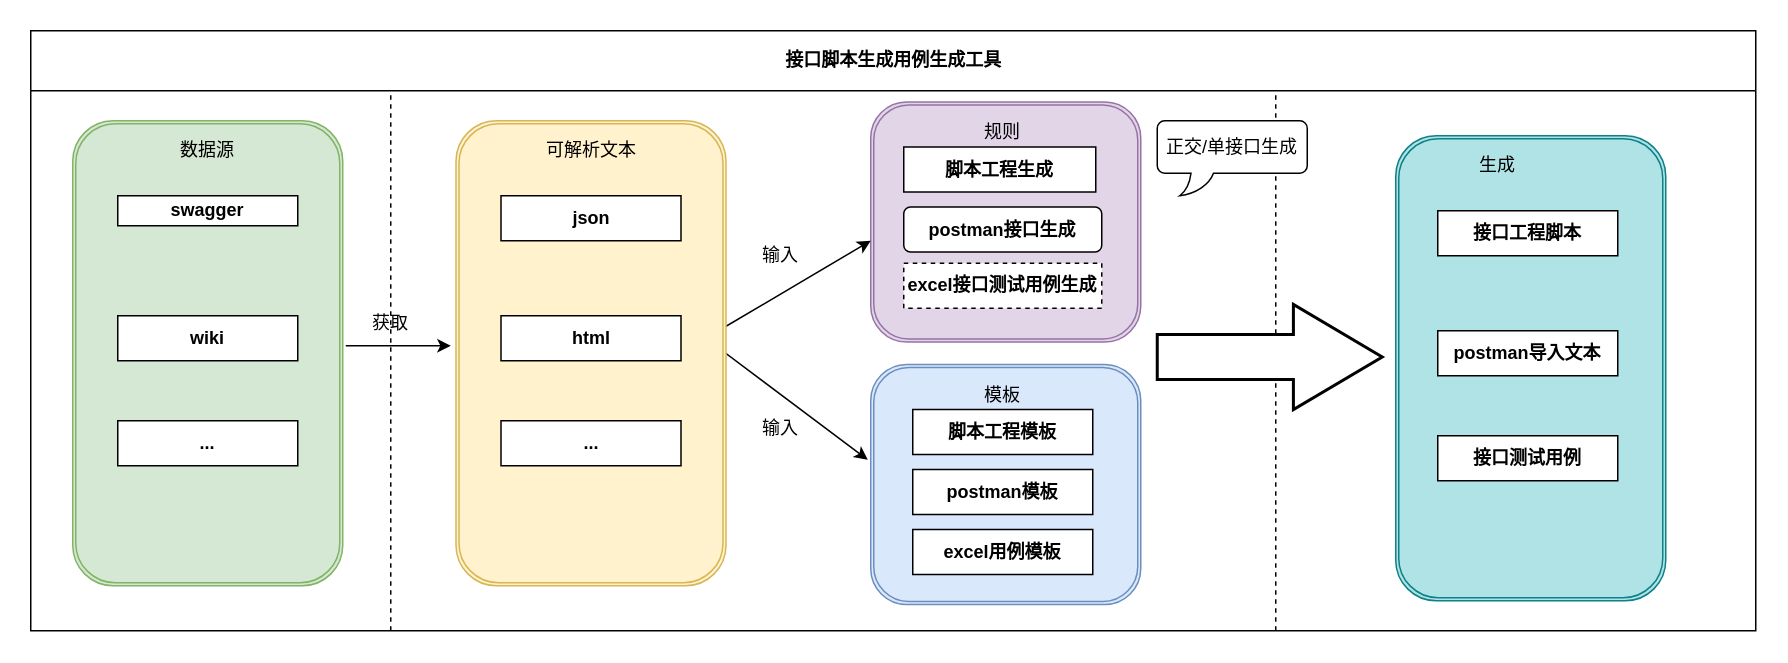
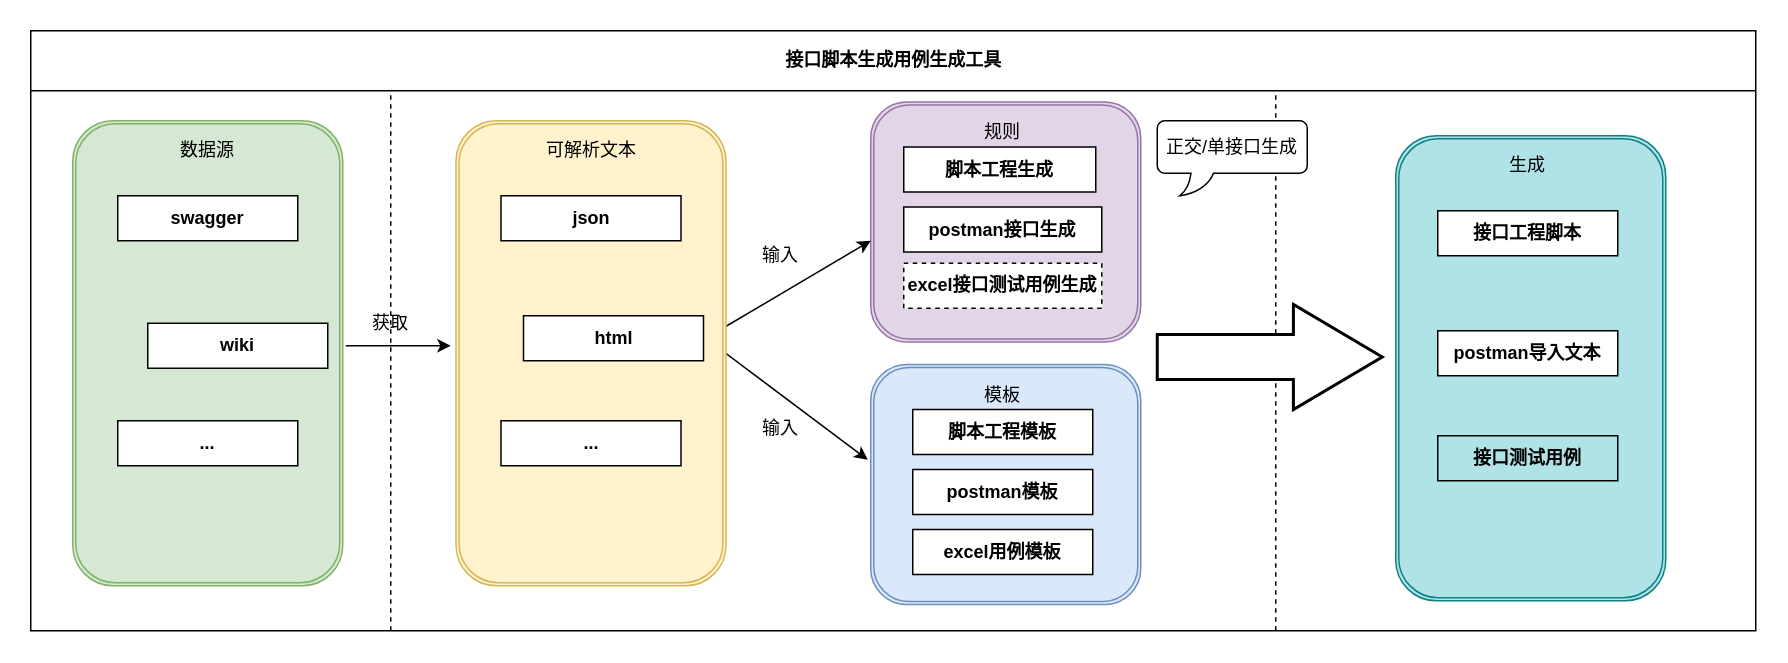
(1498, 166) -> (1528, 166)
(208, 211) -> (208, 218)
(1003, 230) -> (1003, 230)
(208, 338) -> (238, 346)
(591, 338) -> (614, 338)
(1528, 458) -> (1528, 458)
